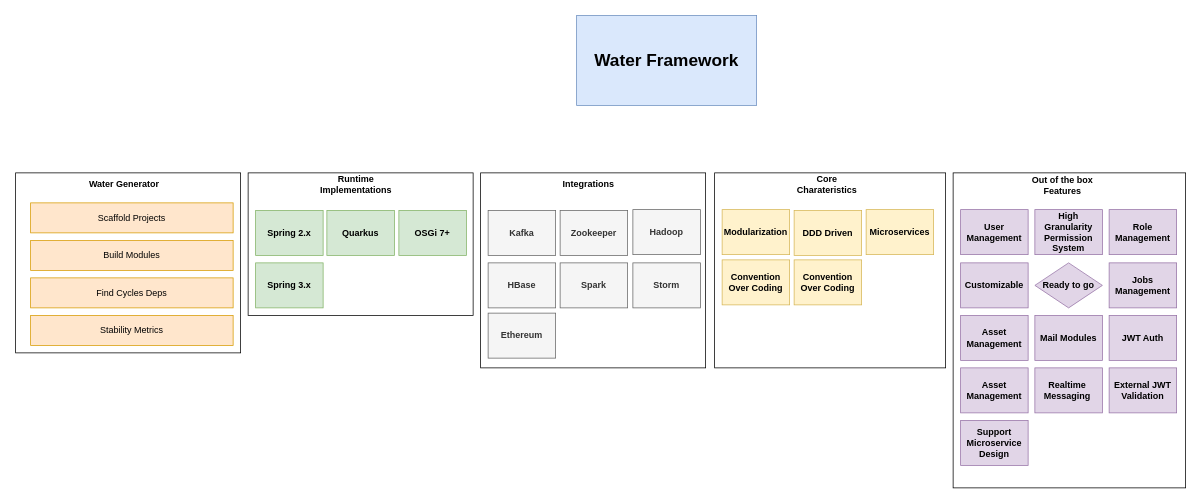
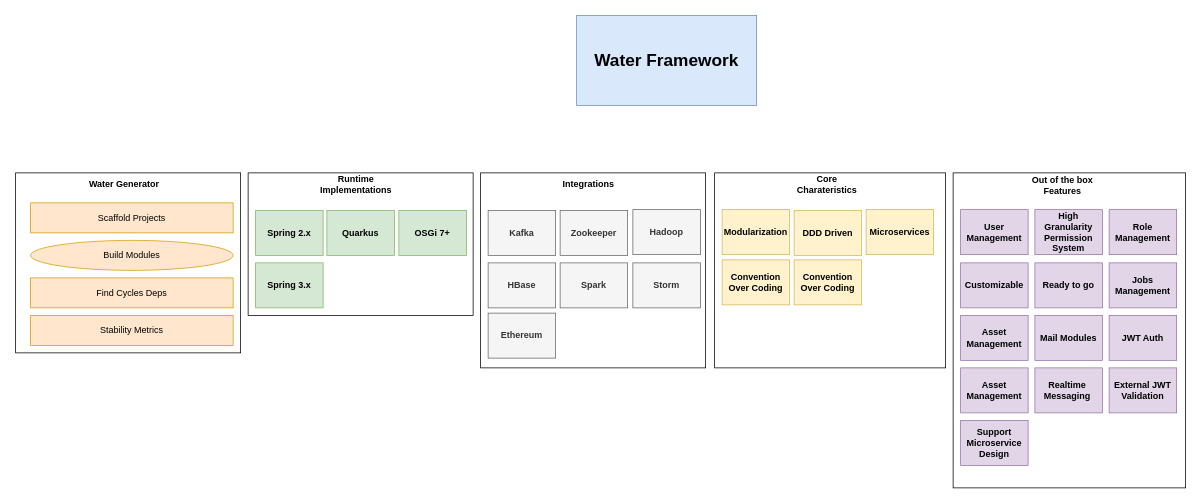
(132, 255) -> (132, 255)
(1068, 285) -> (1068, 285)
